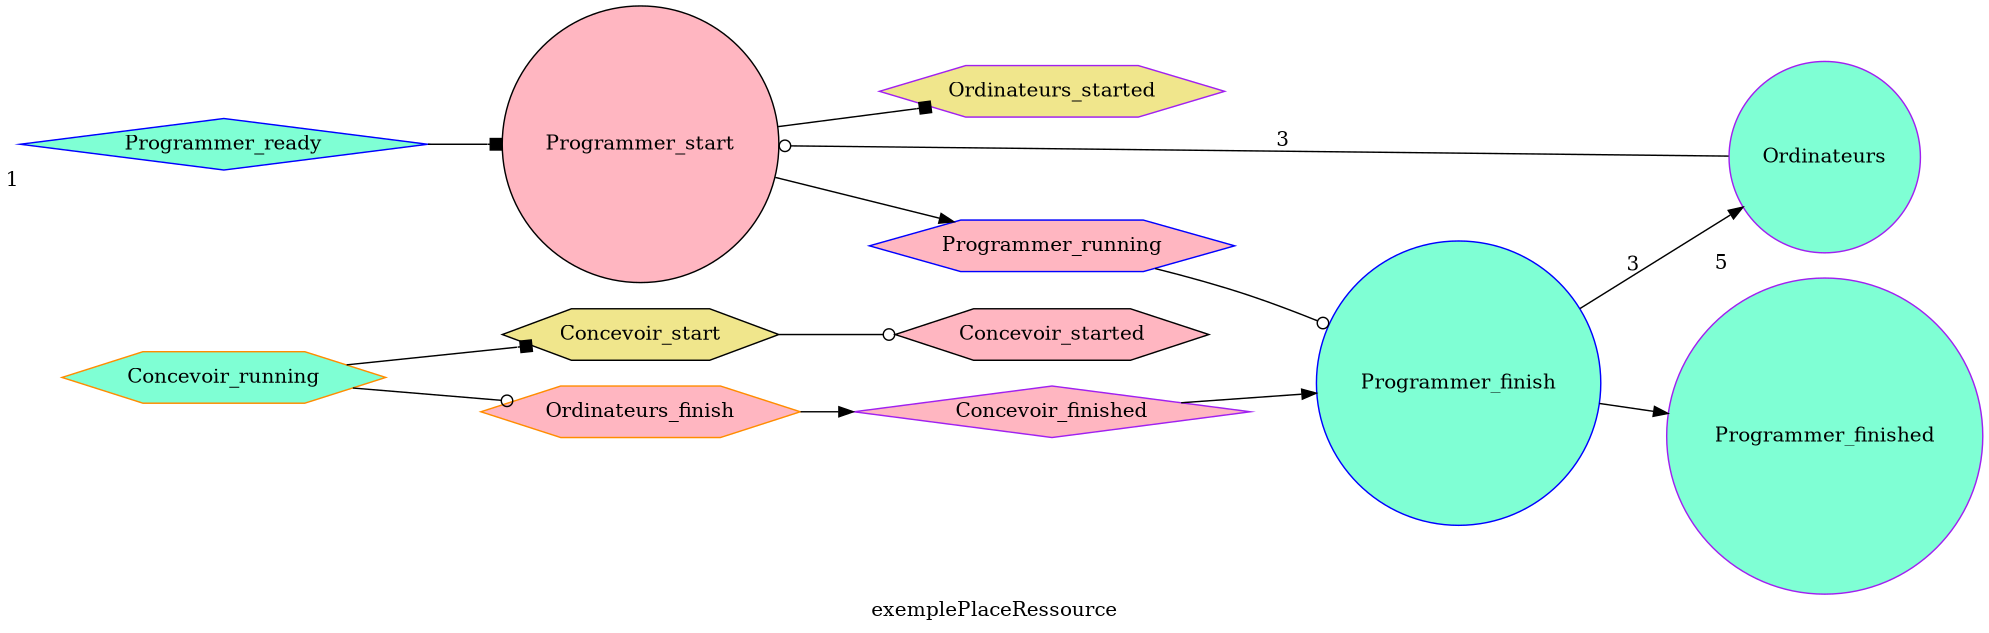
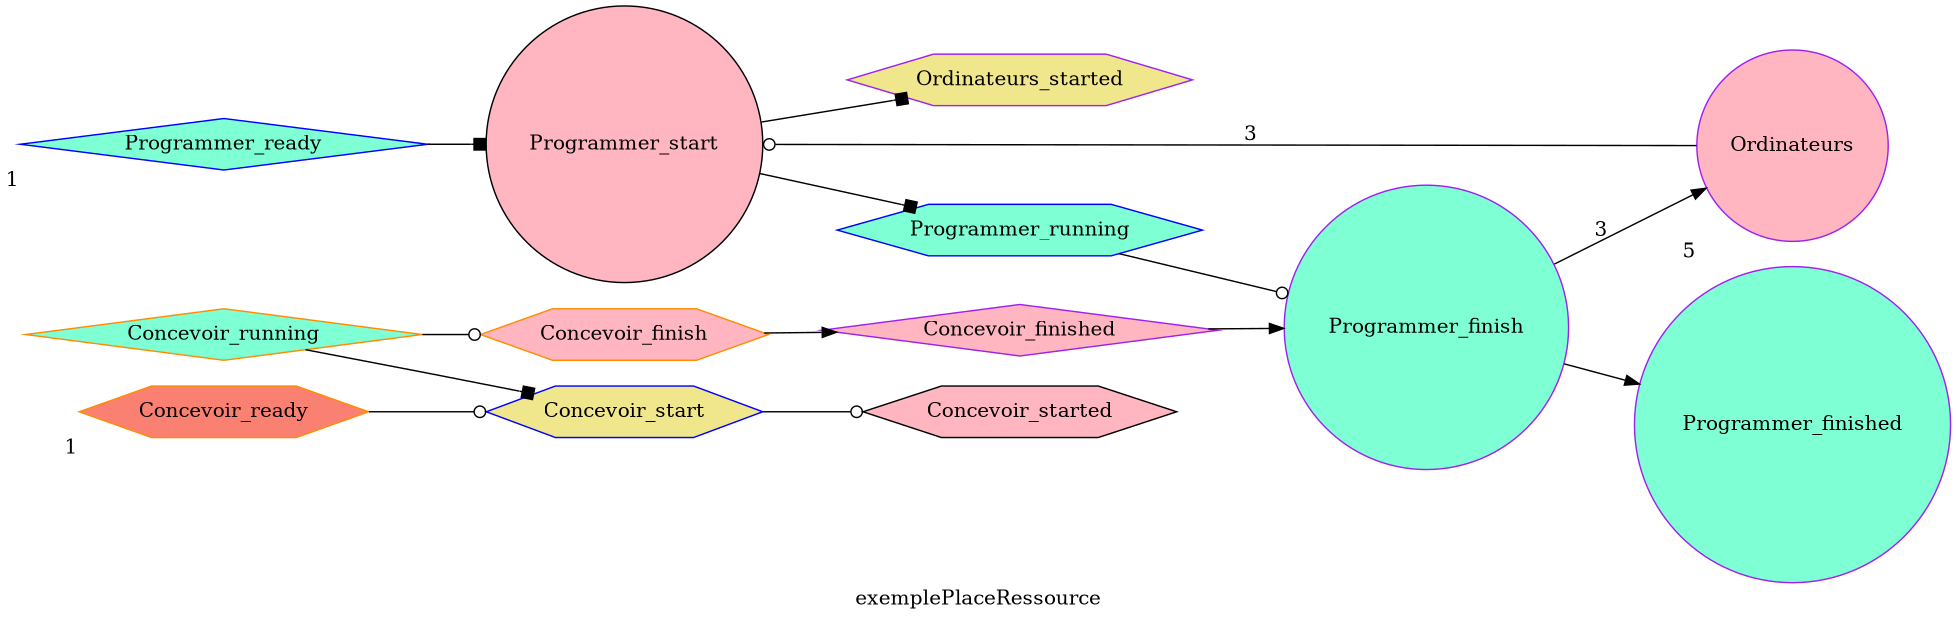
(1825, 157) -> (1792, 146)
(857, 198) -> (831, 189)
(1052, 246) -> (1020, 230)
(641, 335) -> (624, 412)
(224, 377) -> (224, 335)
(1459, 383) -> (1426, 327)
none -> (224, 412)
(641, 412) -> (624, 335)
